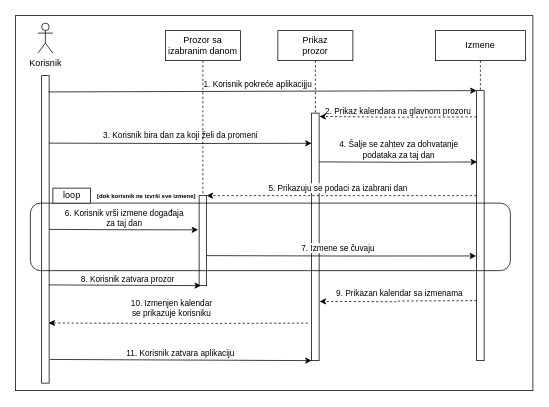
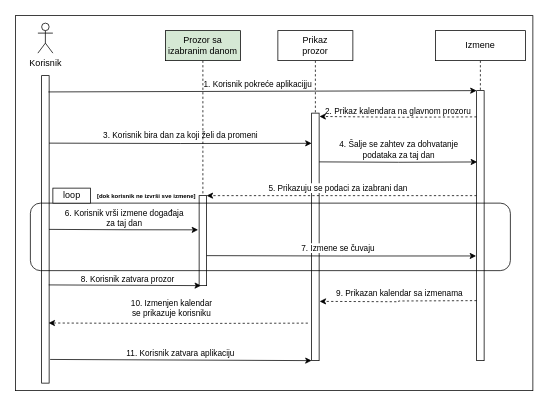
(203, 45) -> (203, 45)
